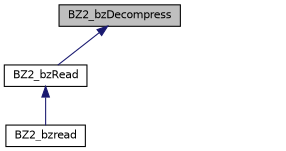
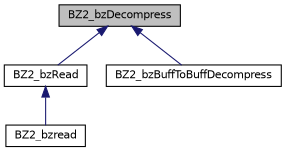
none -> (194, 76)
